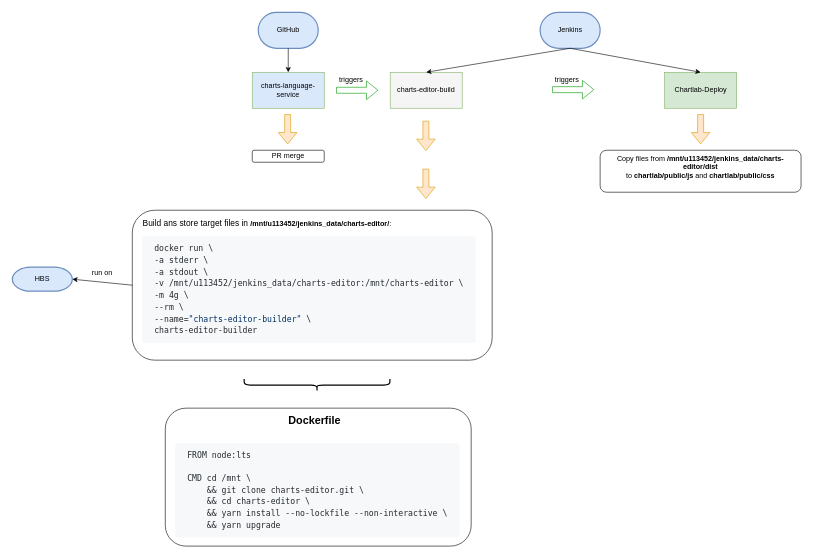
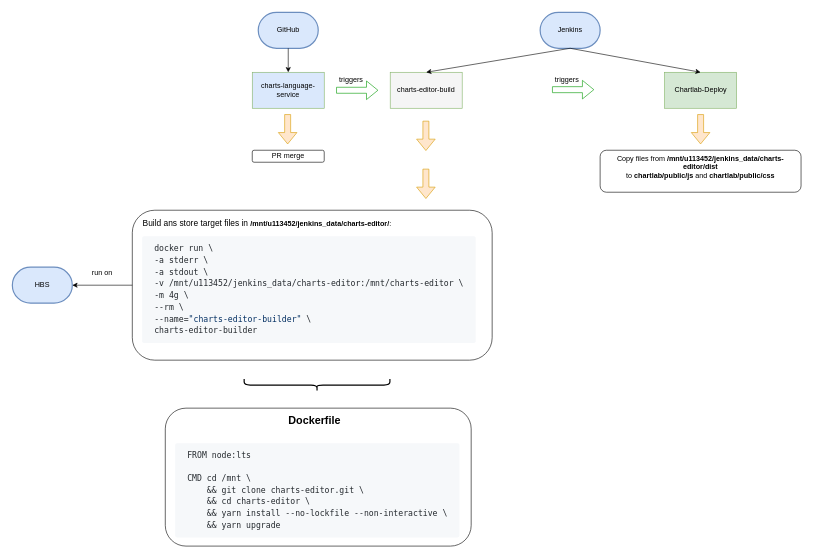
(42, 279) -> (42, 285)
